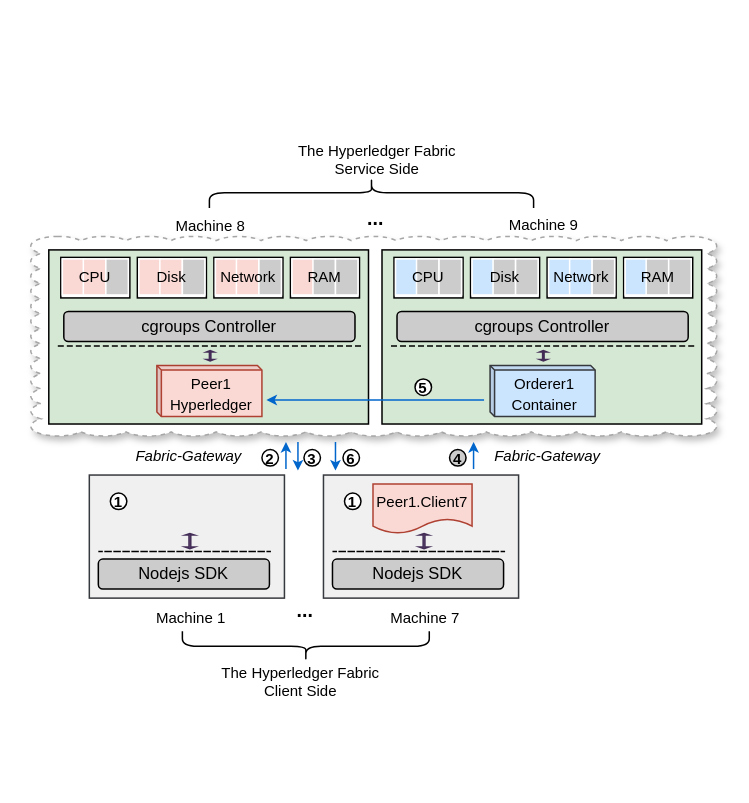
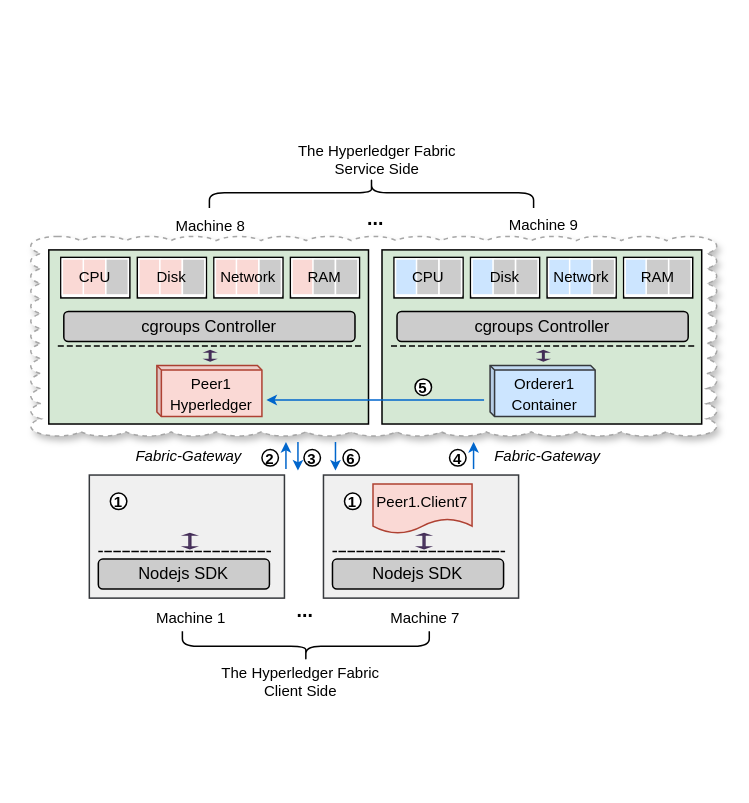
(458, 458) -> (458, 458)
